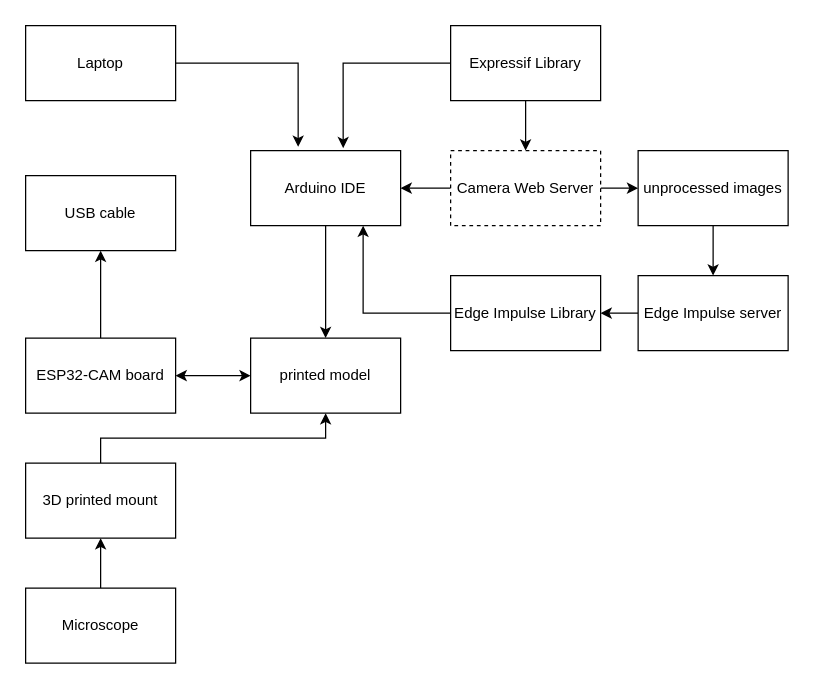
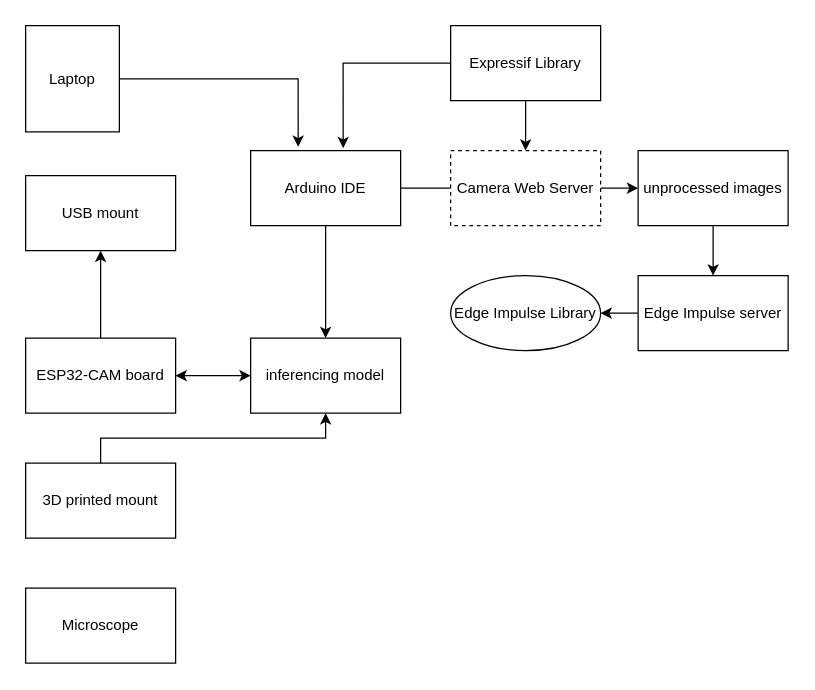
(101, 63) -> (73, 79)
(410, 188) -> (406, 188)
(101, 213) -> (101, 213)
(367, 313) -> none
(526, 313) -> (526, 313)
(326, 376) -> (326, 376)
(101, 567) -> none
